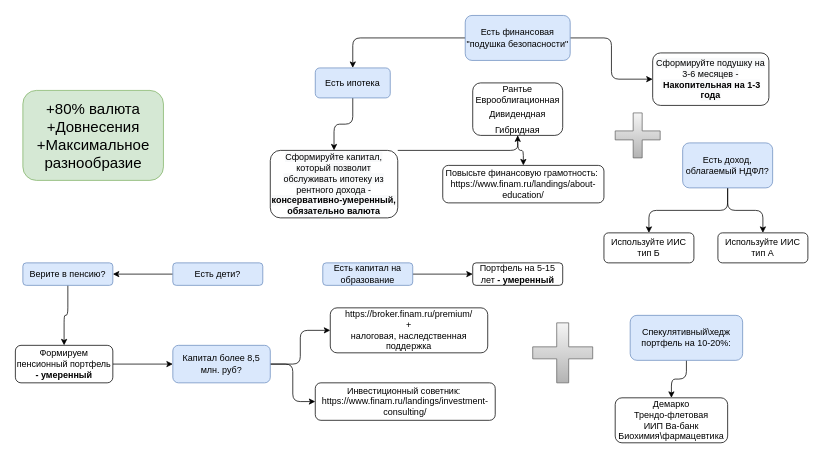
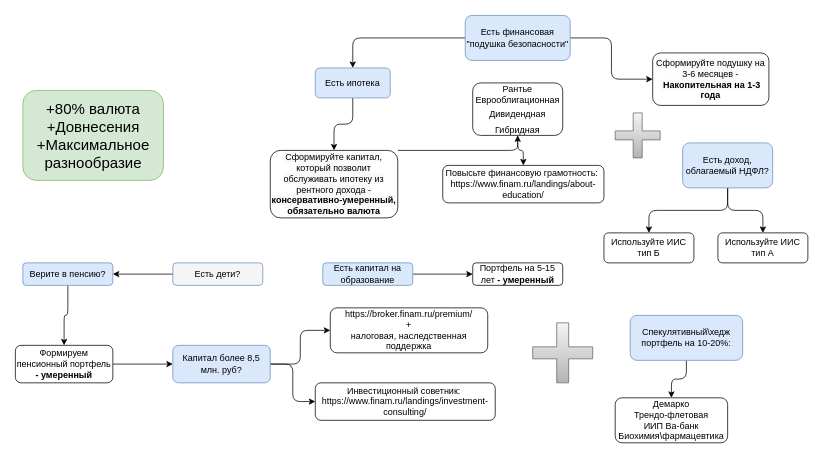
(218, 274) -> (218, 274)
